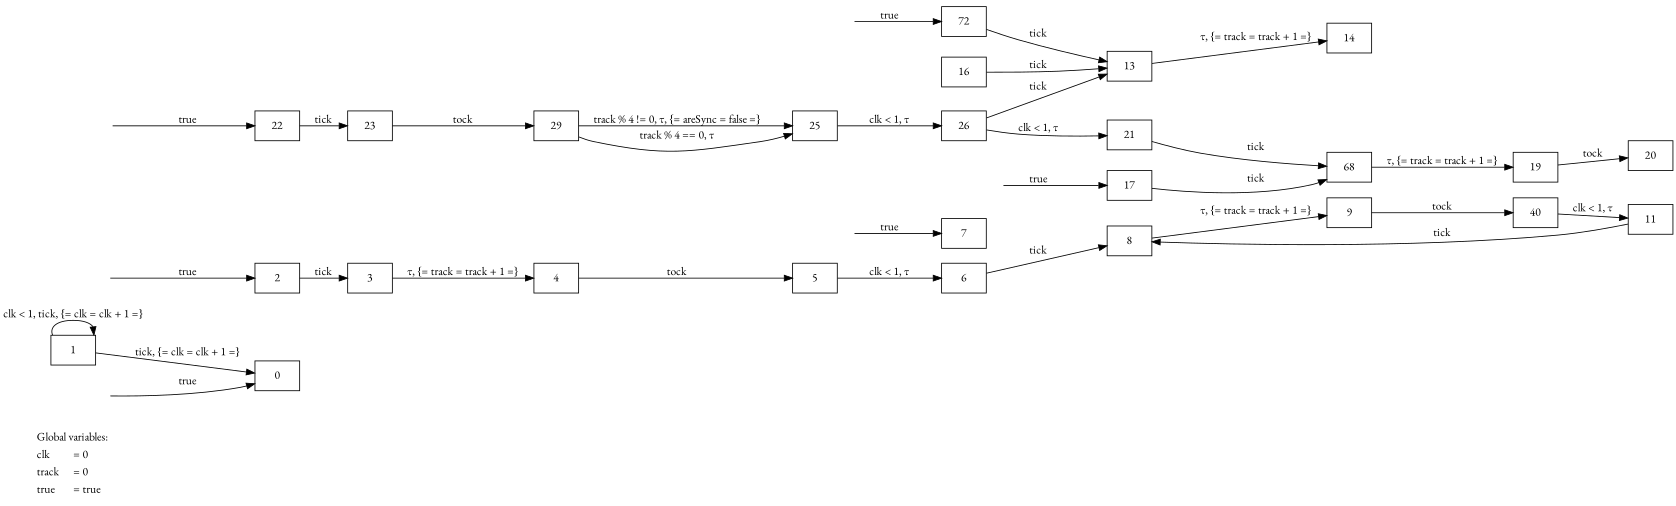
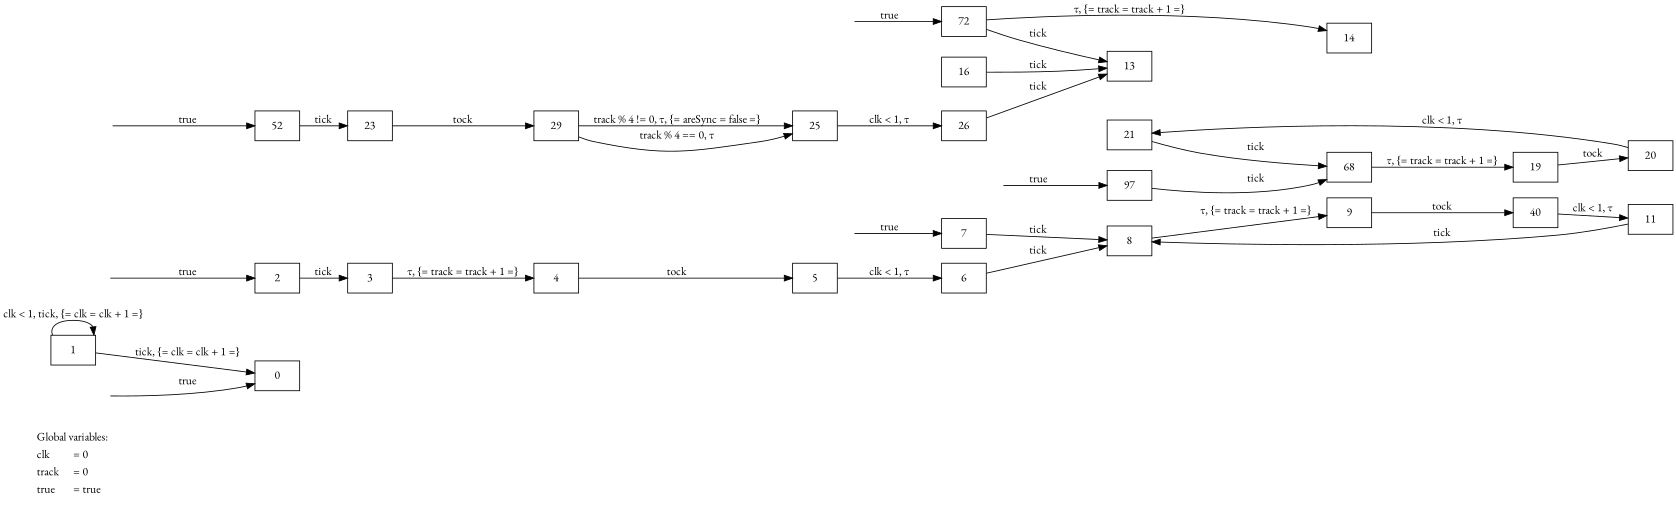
(1235, 53) -> (1153, 16)
(277, 126) -> (277, 126)
(1042, 135) -> (1395, 126)
(1130, 185) -> (1130, 185)
none -> (1043, 237)
